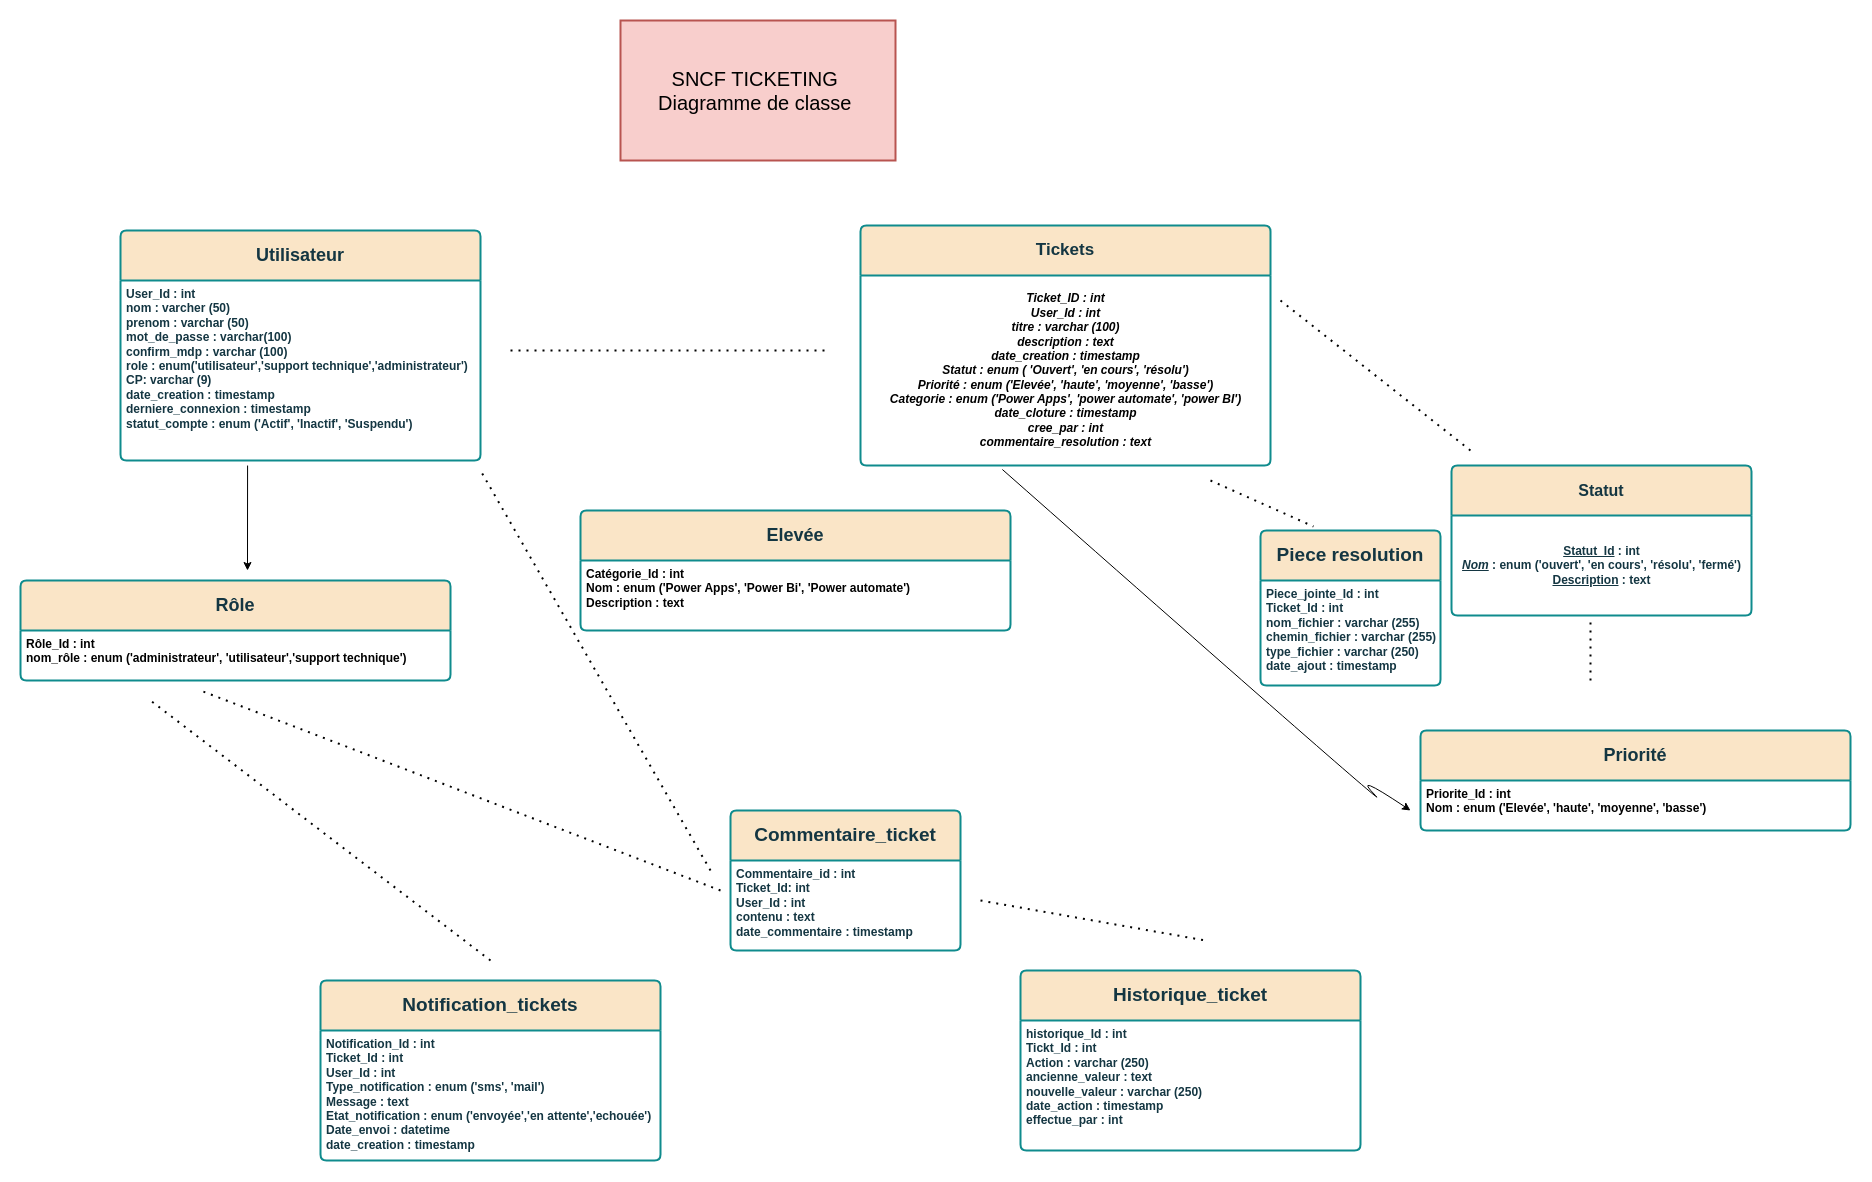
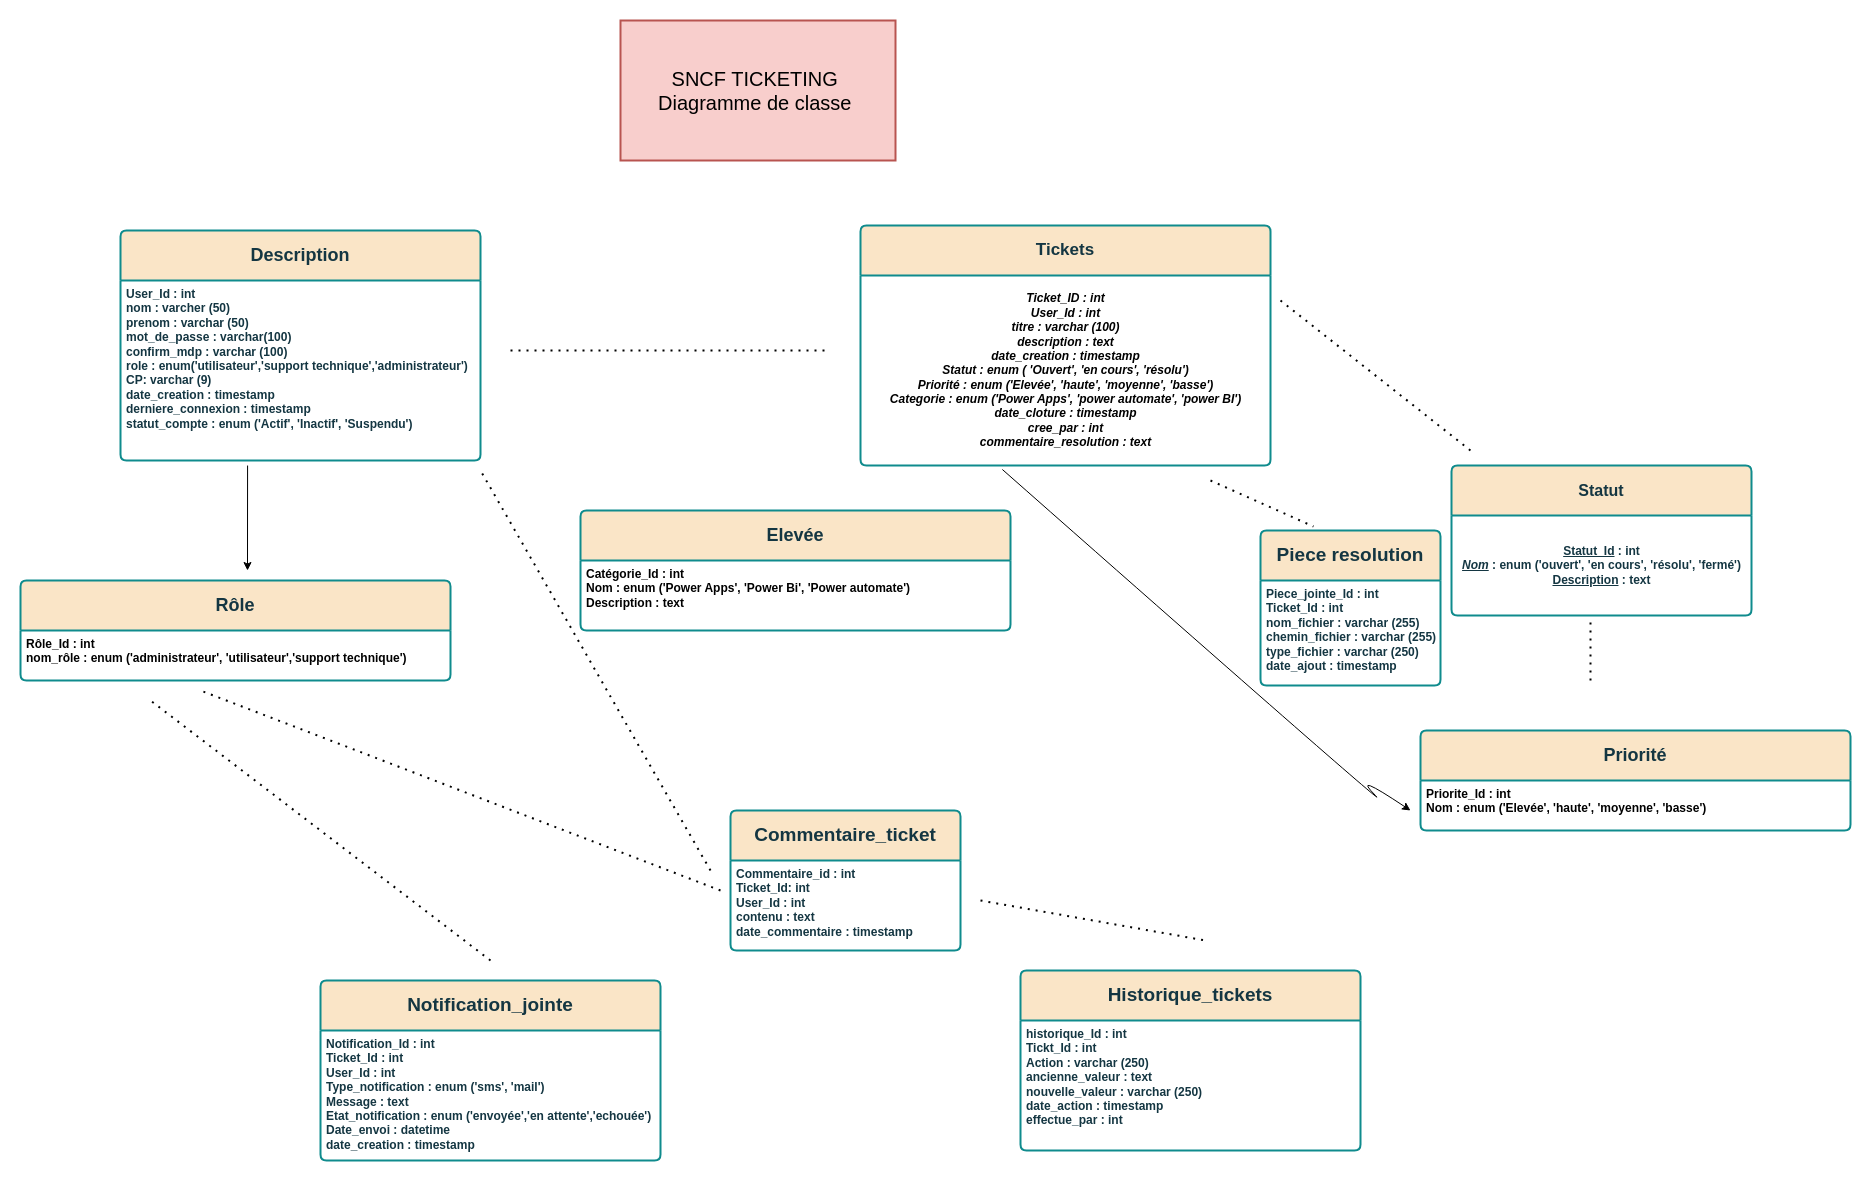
(301, 256) -> (301, 256)
(1191, 996) -> (1191, 996)
(491, 1006) -> (491, 1006)
